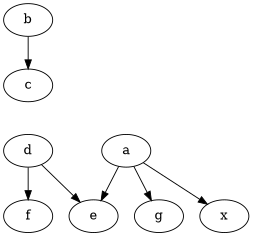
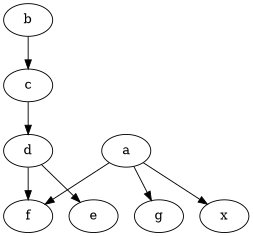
none -> (28, 114)
(112, 179) -> (81, 181)
